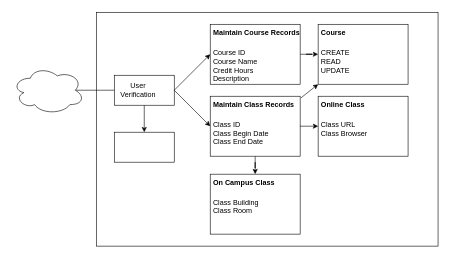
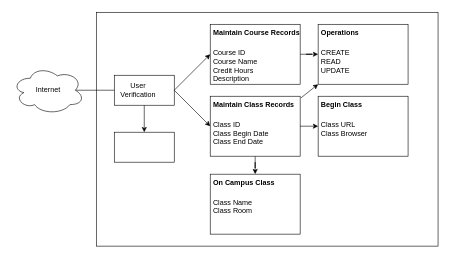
(333, 30) -> (341, 30)
none -> (48, 90)
(346, 97) -> (346, 97)
(241, 175) -> (241, 175)
